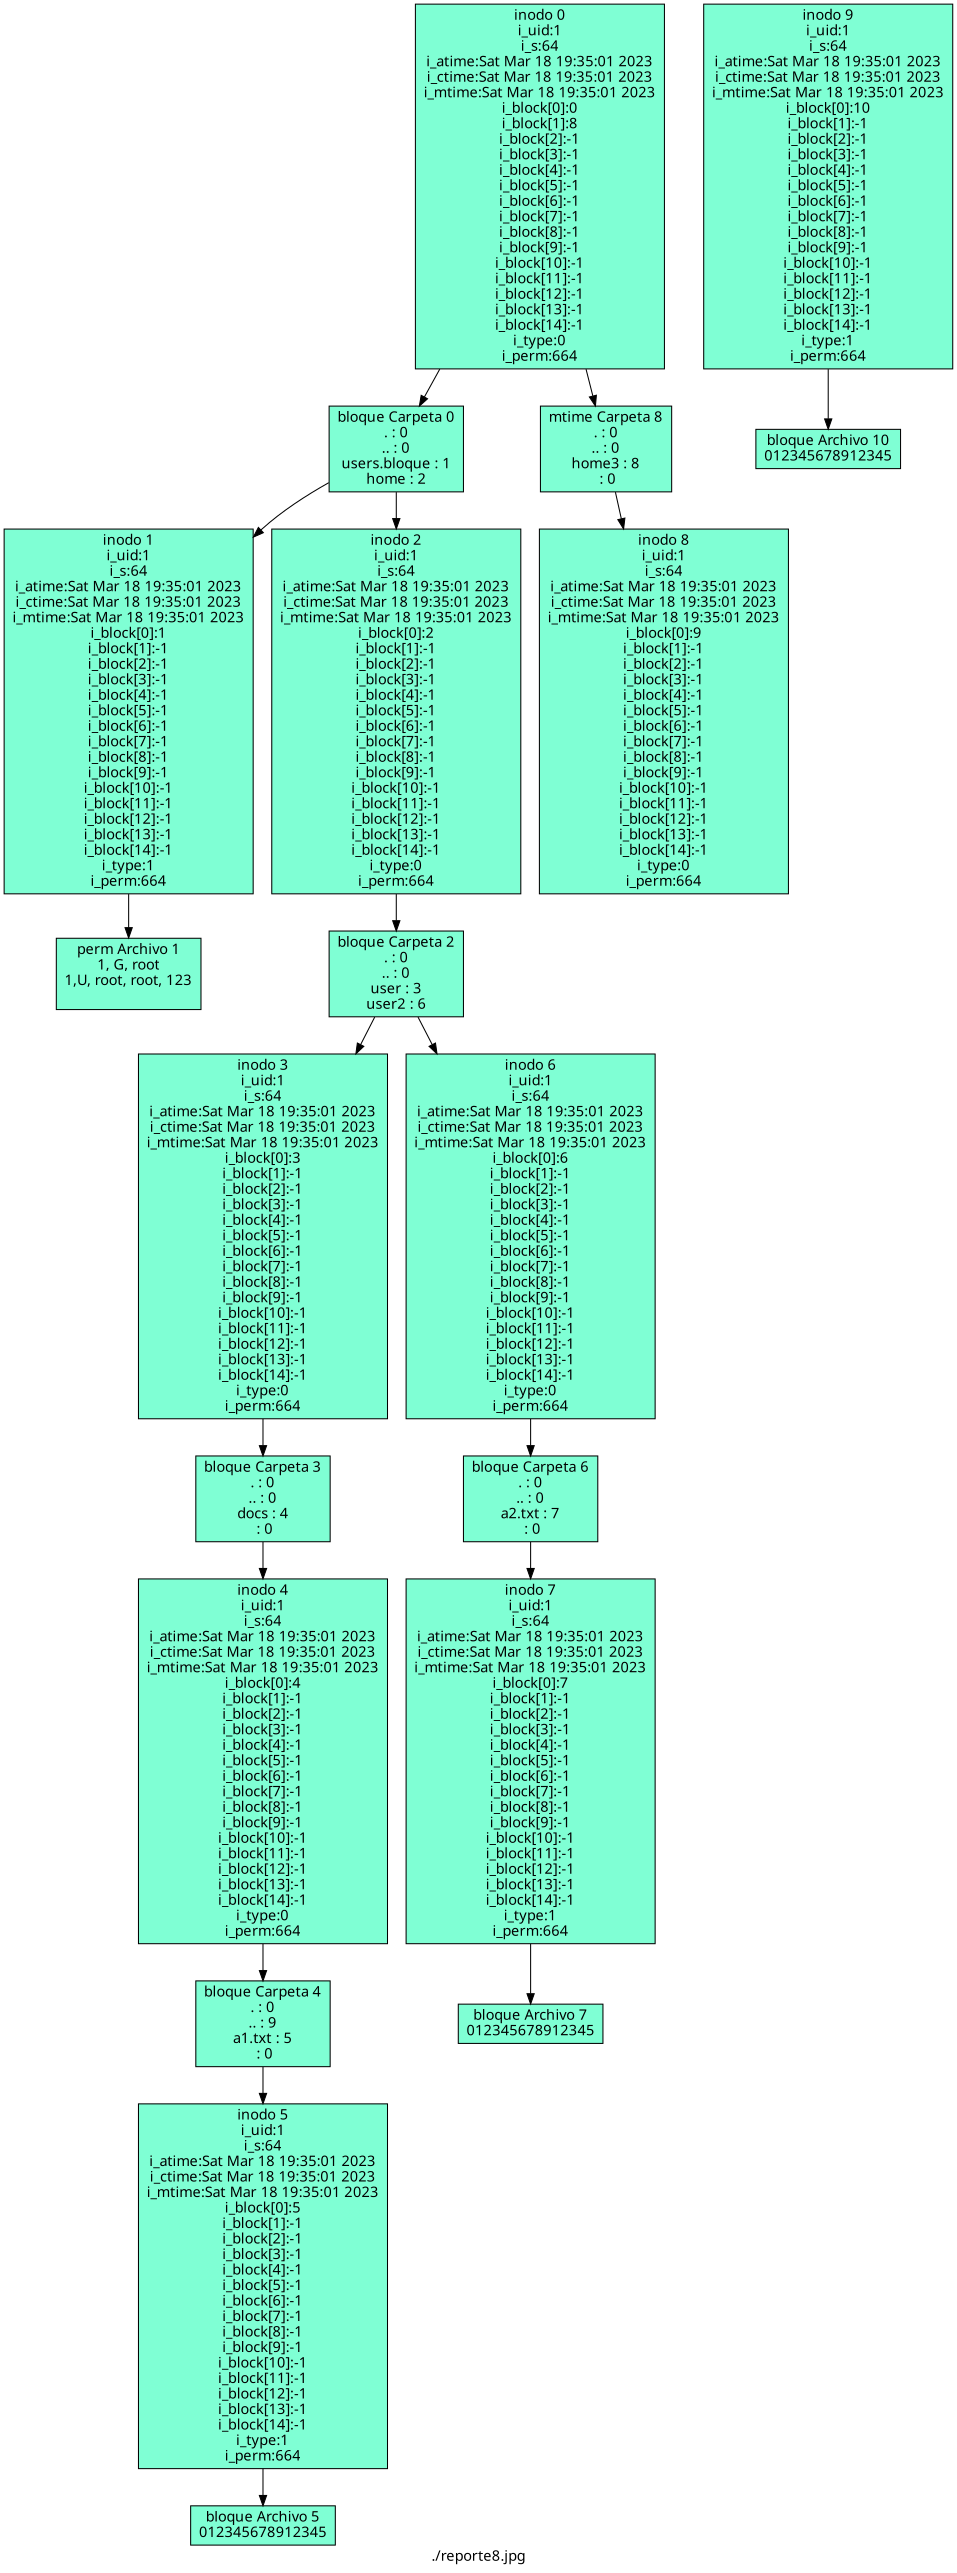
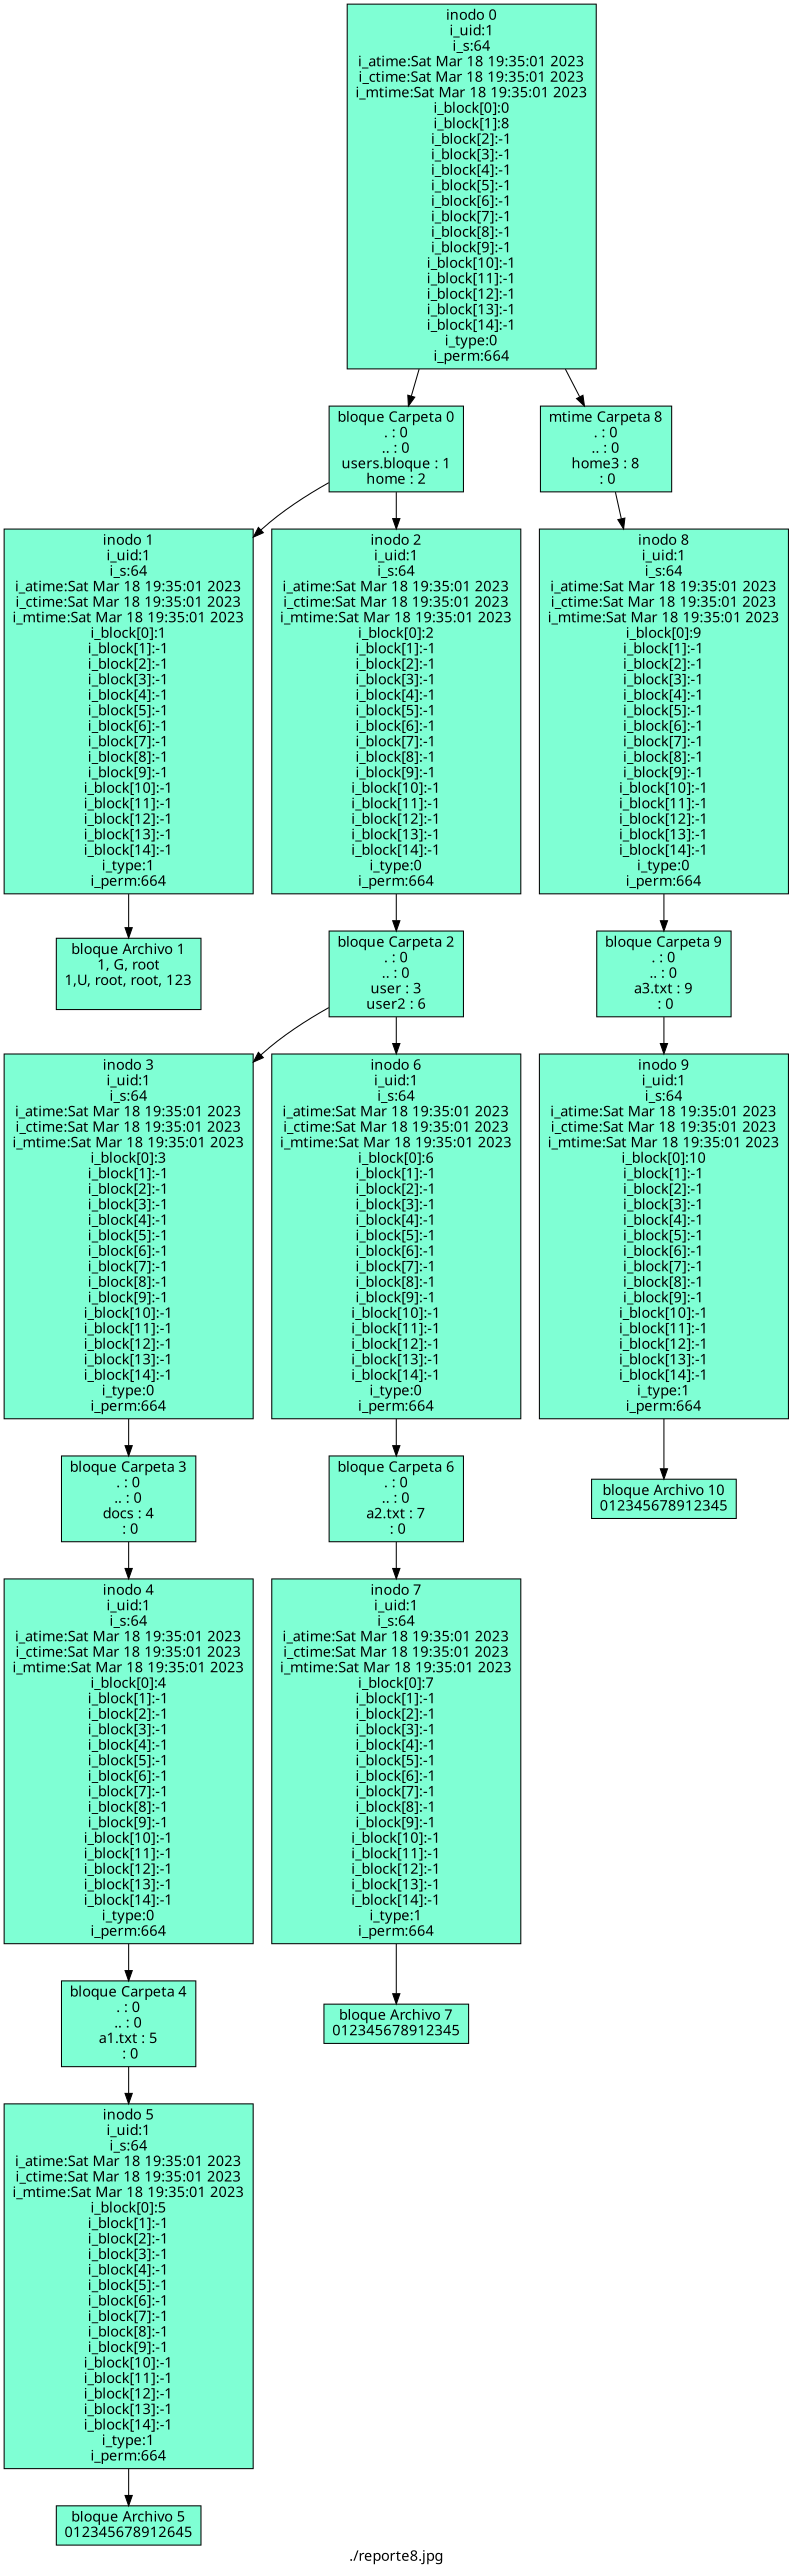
(129, 974) -> (129, 974)
none -> (664, 974)
(263, 2024) -> (129, 2024)
(263, 2525) -> (129, 2525)
